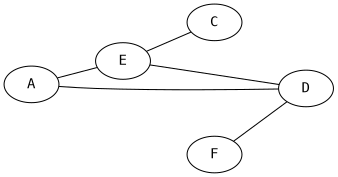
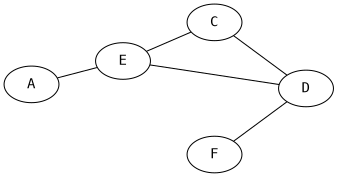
(169, 90) -> (260, 55)
